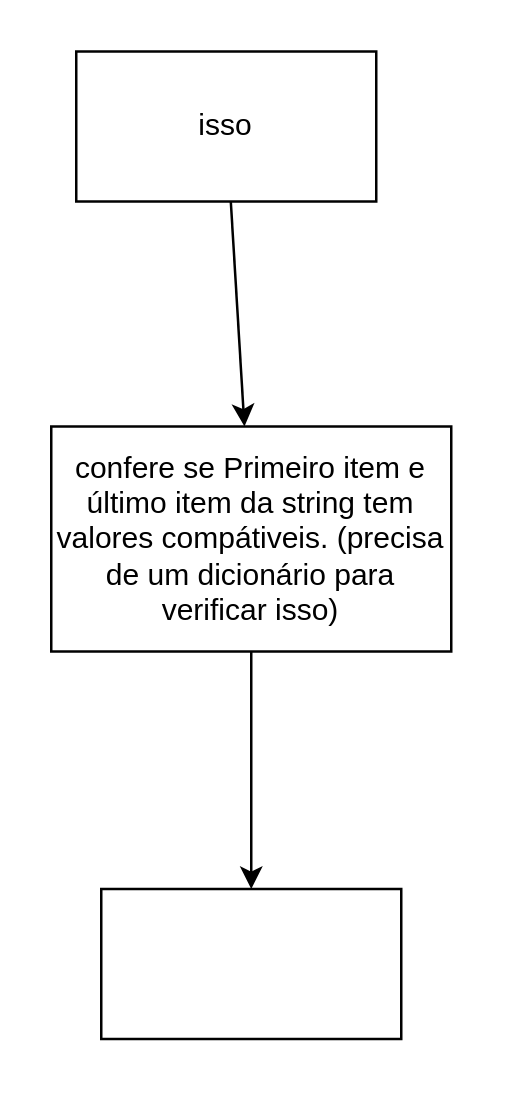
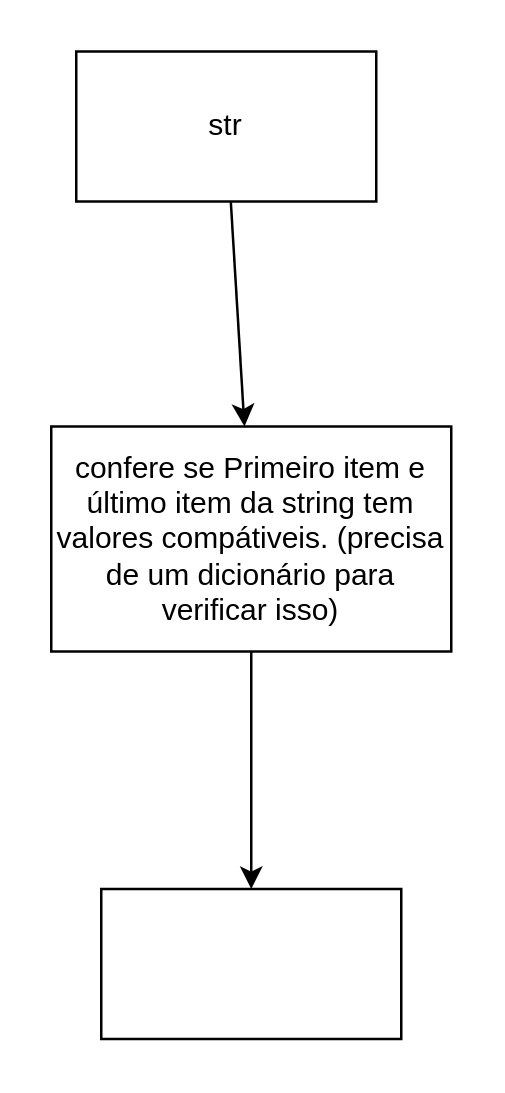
(226, 126) -> (226, 126)
